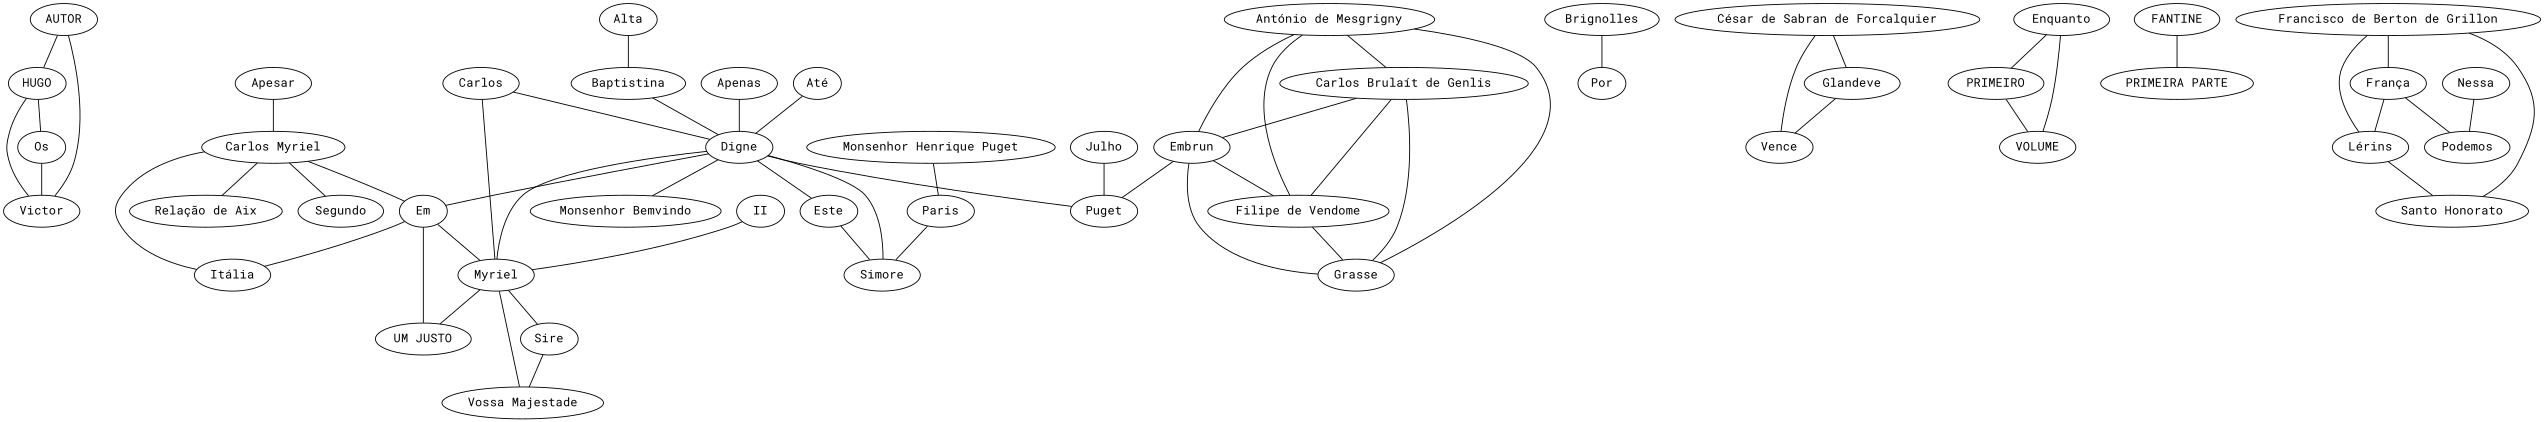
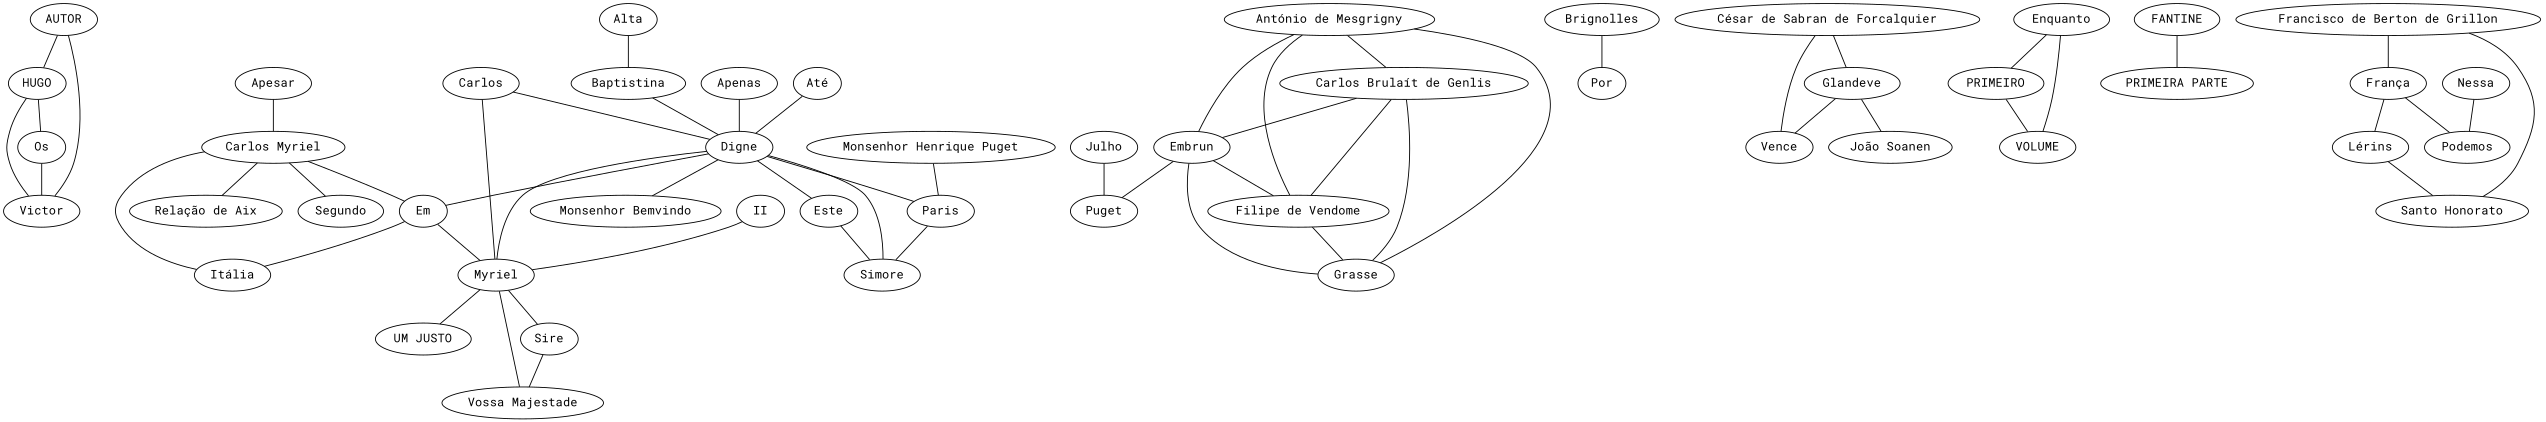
(2339, 81) -> none
none -> (1890, 147)
(919, 185) -> (863, 185)
(423, 275) -> none
